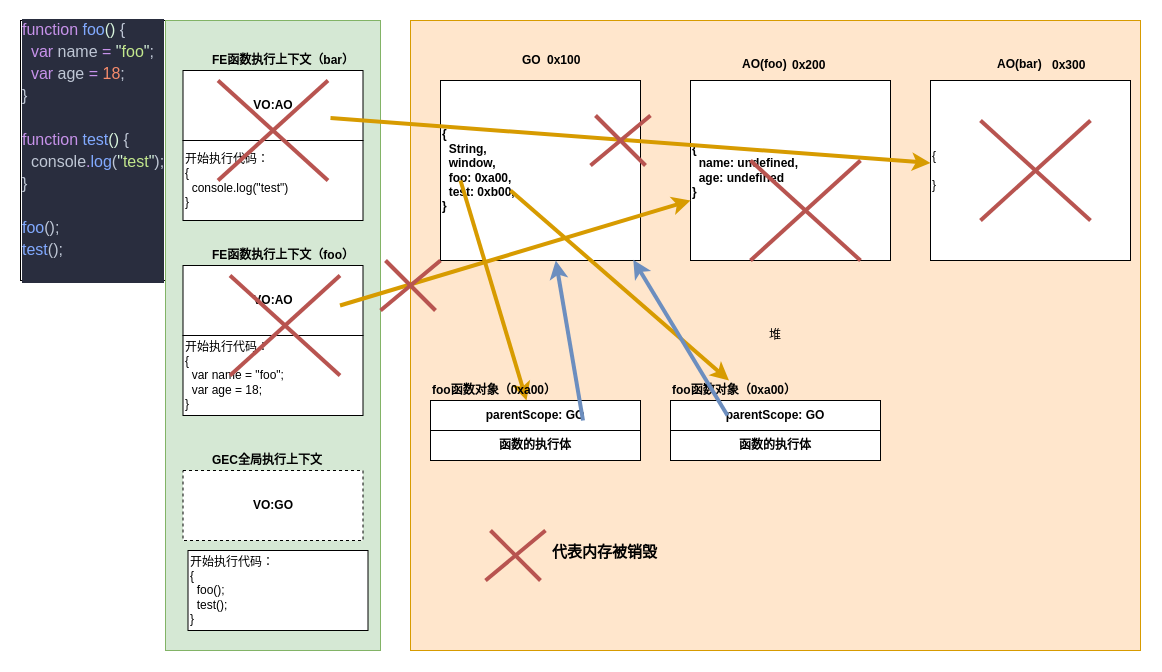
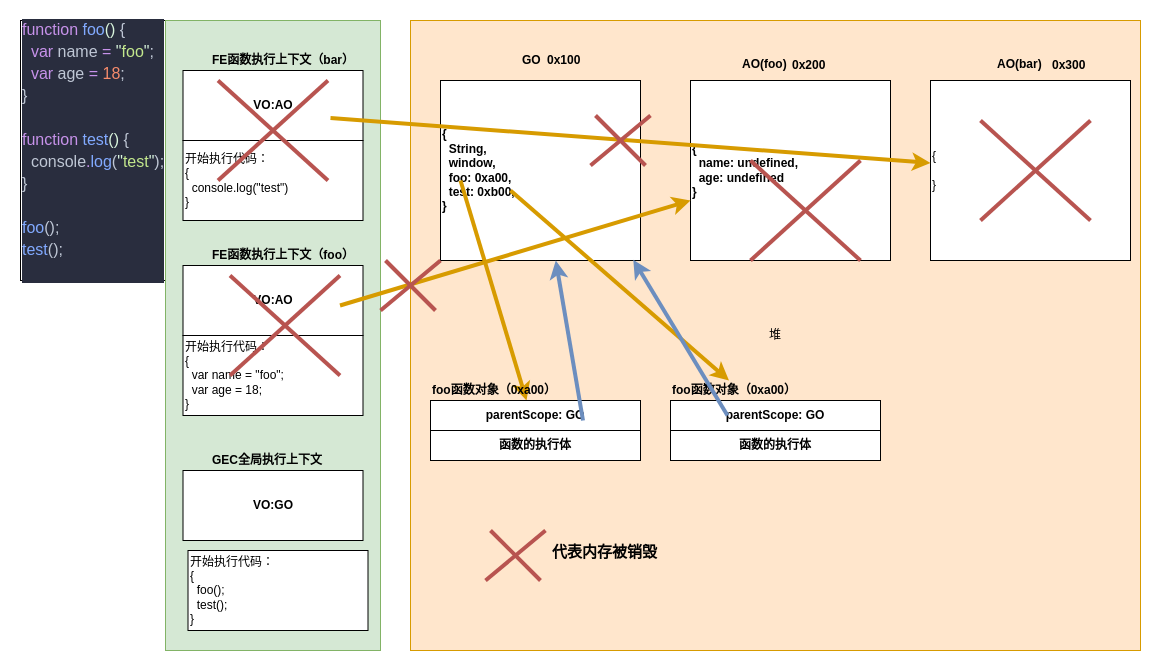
(273, 506) -> (273, 506)
